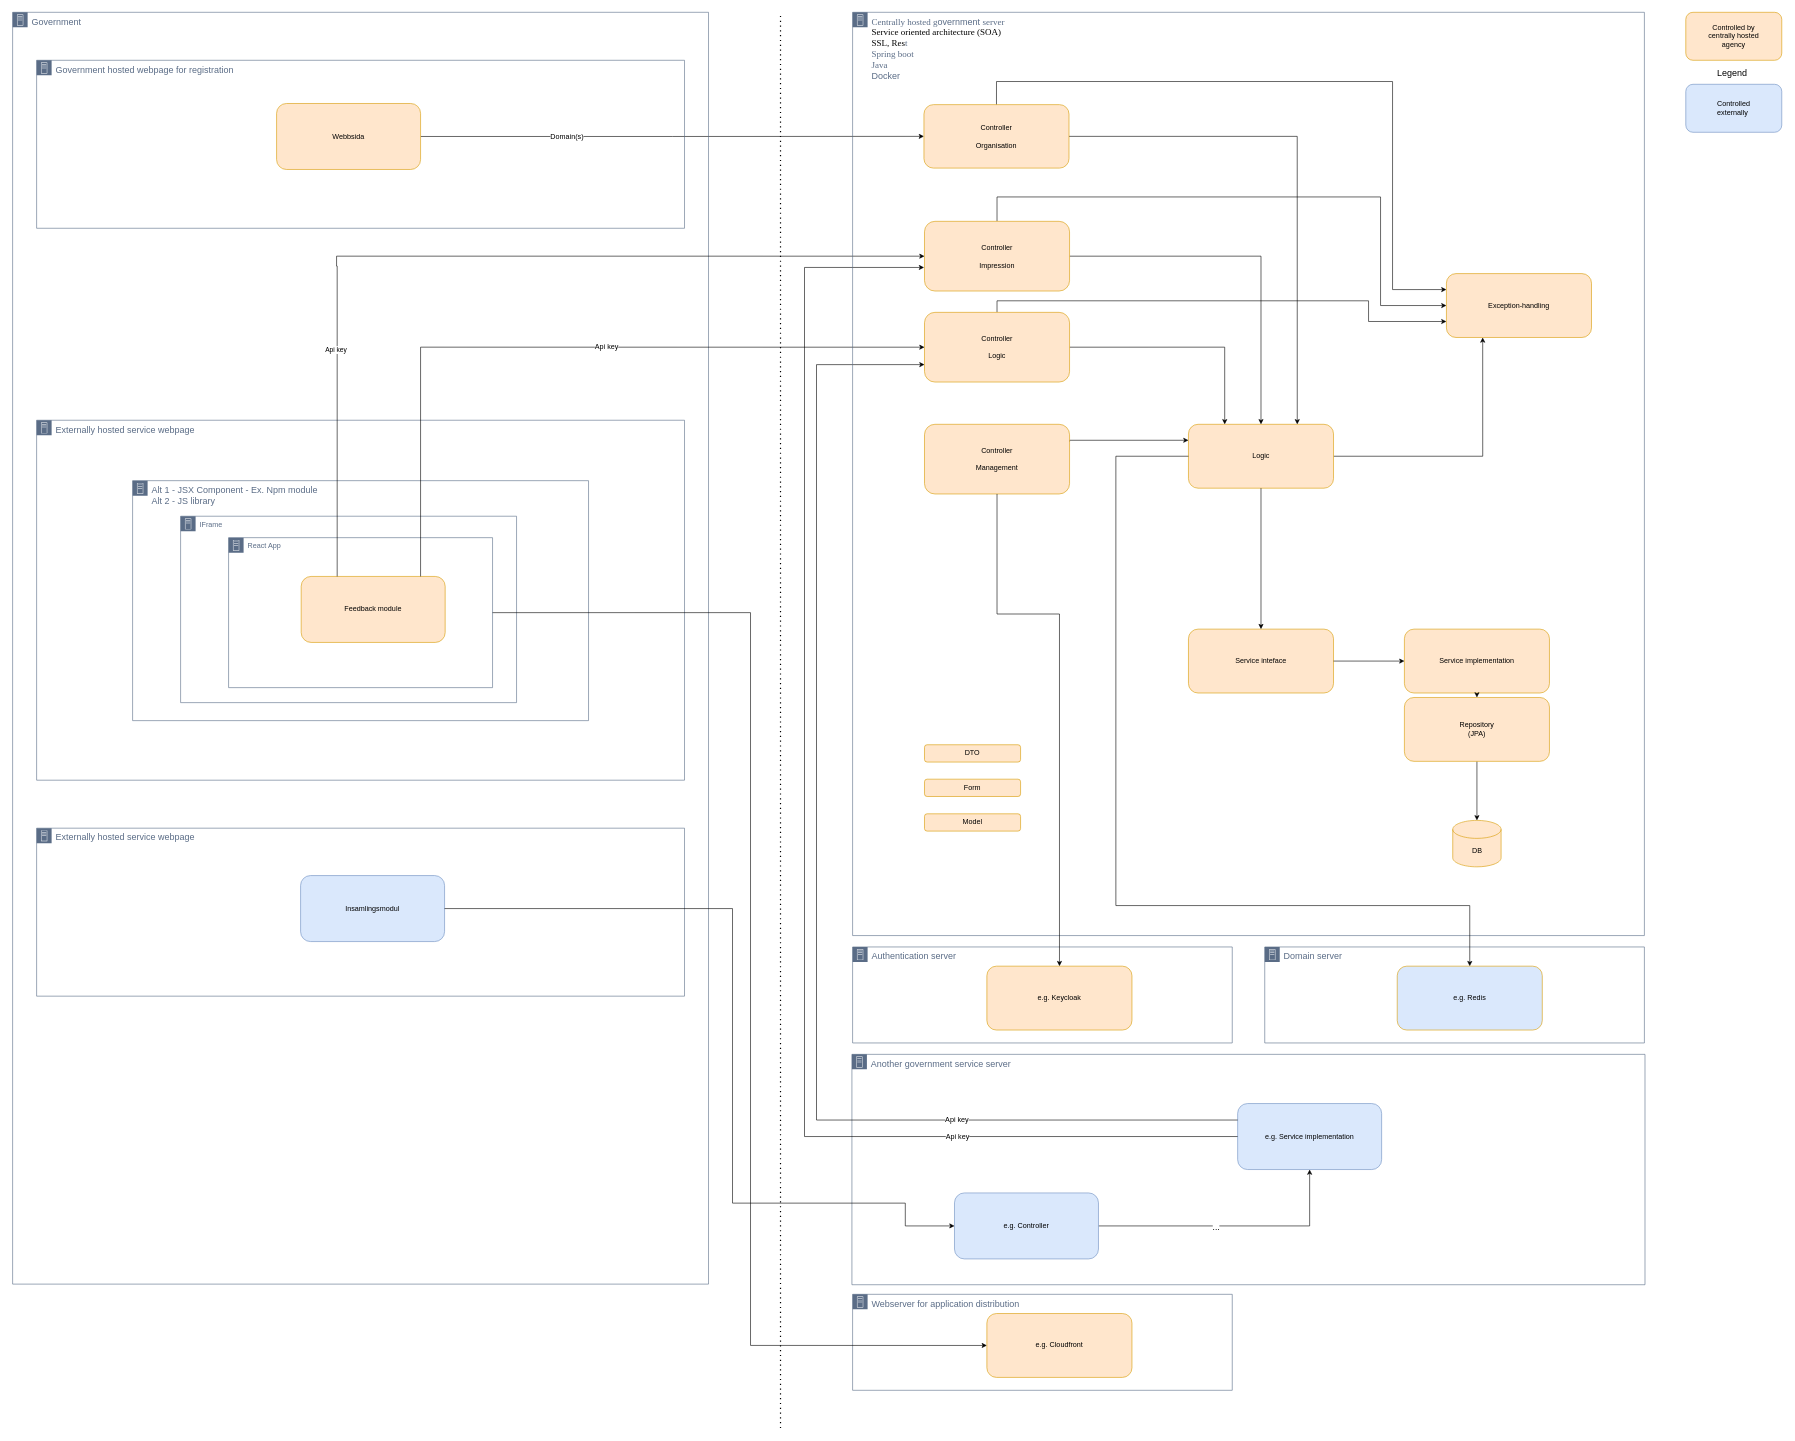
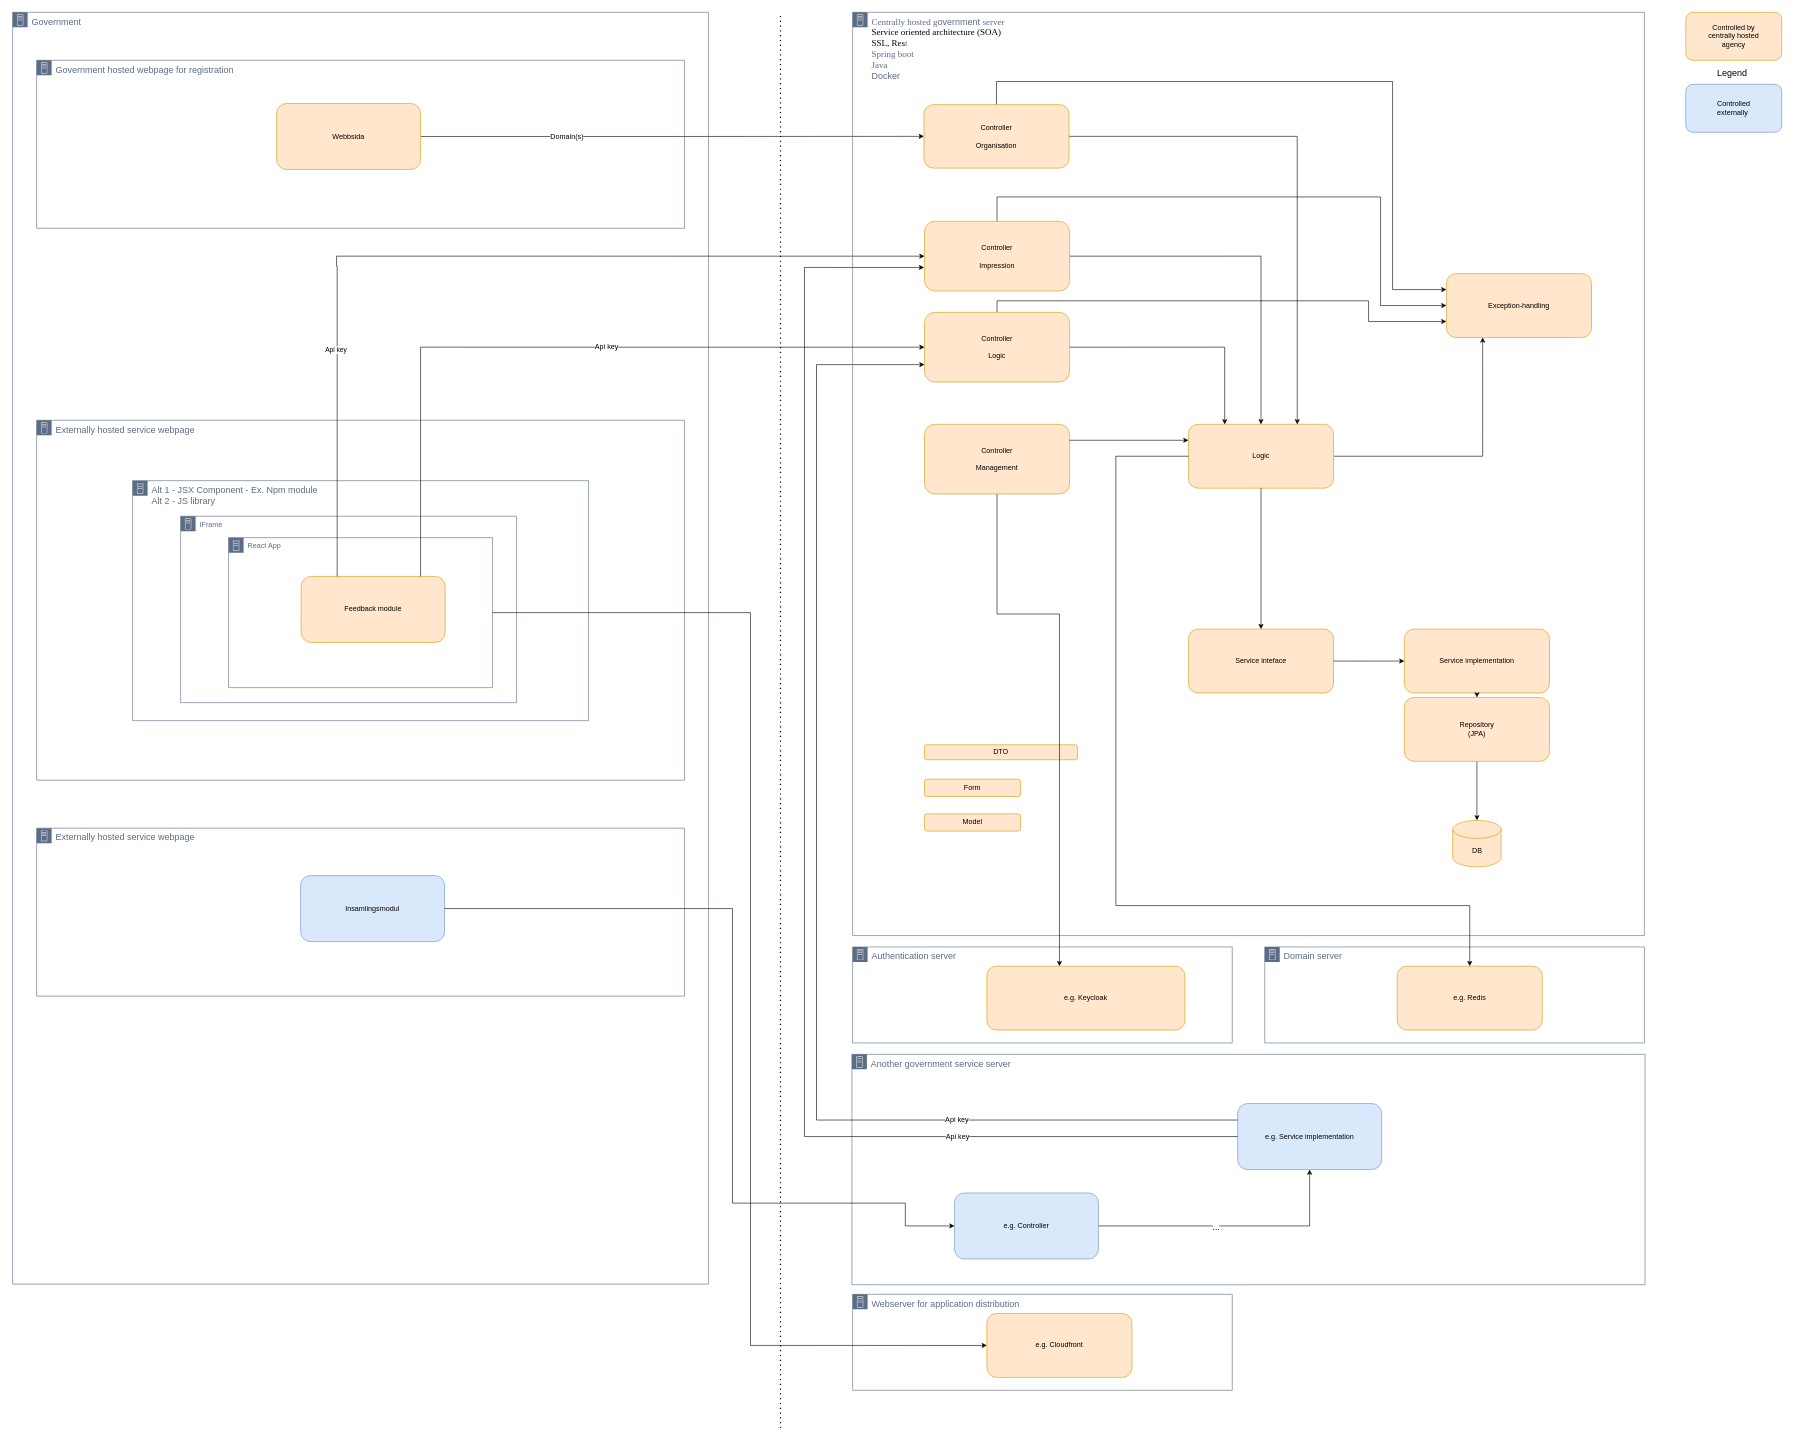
(972, 754) -> (1001, 752)
(1059, 998) -> (1086, 998)
(1470, 998) -> (1470, 998)
